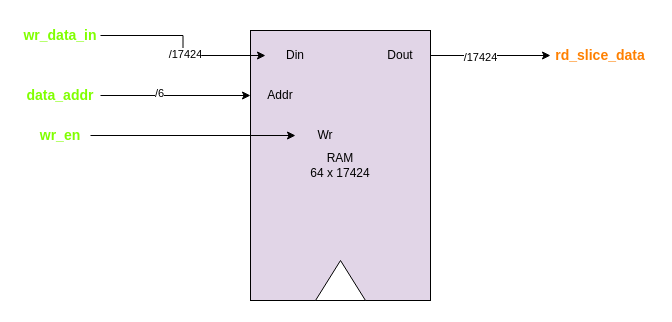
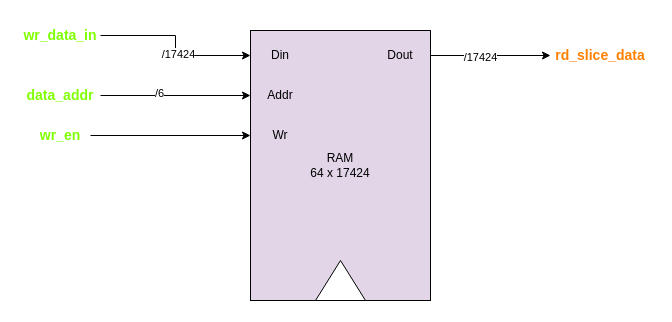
(296, 56) -> (281, 56)
(326, 136) -> (281, 136)
